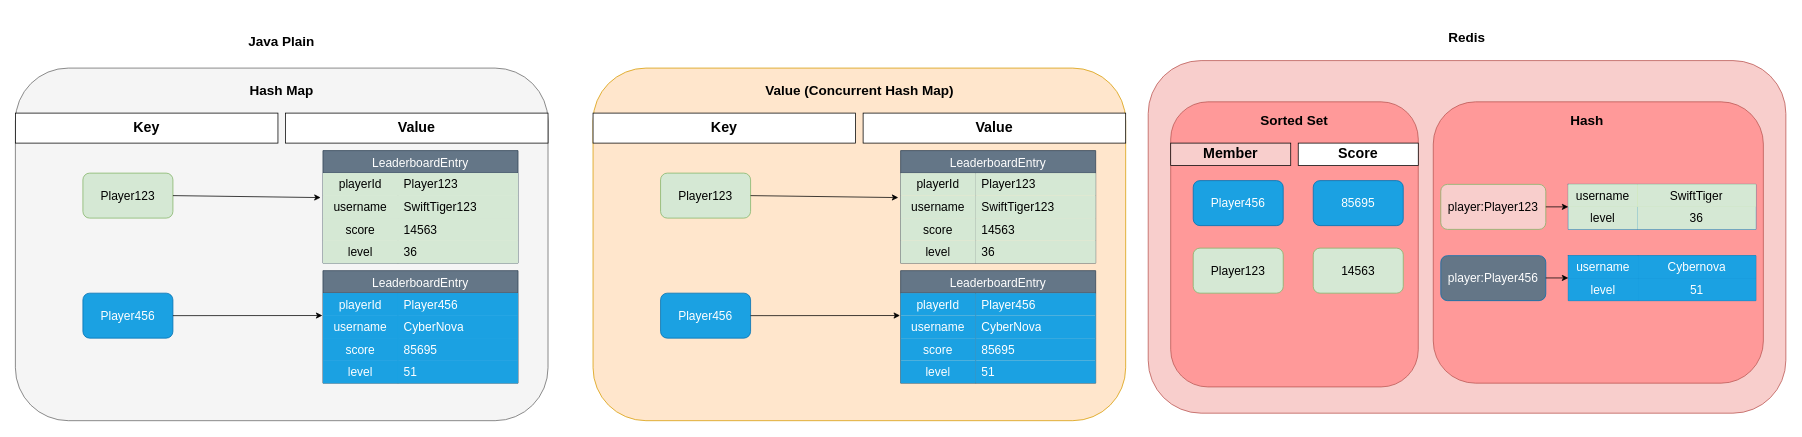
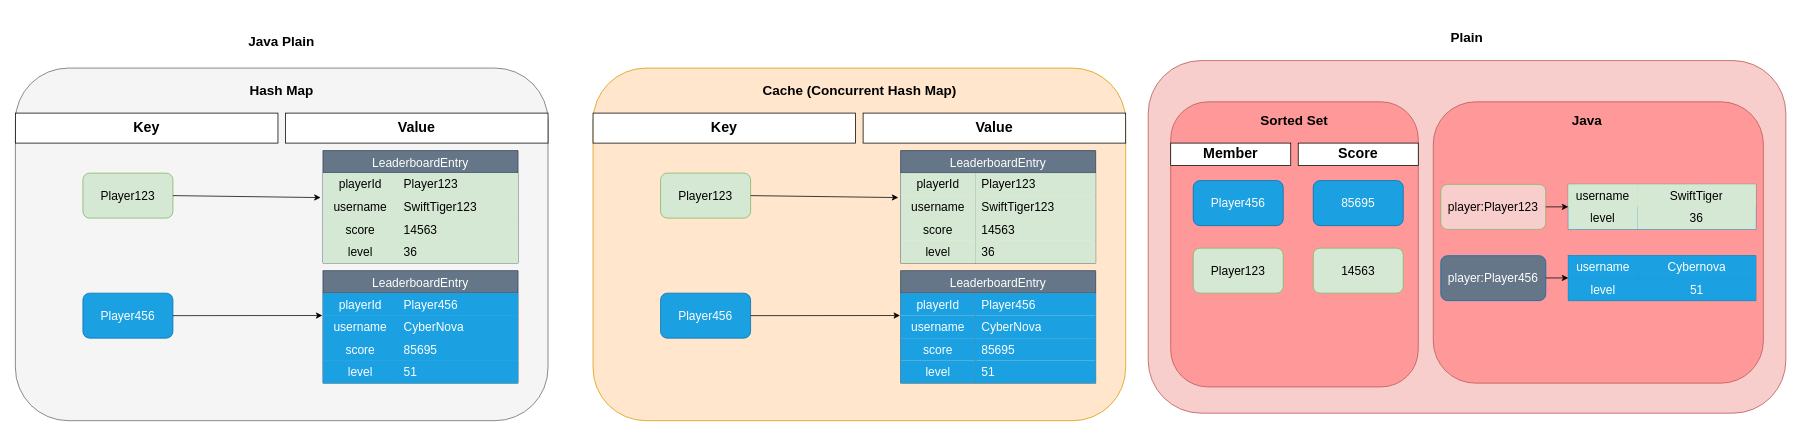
(1467, 38) -> (1467, 38)
(860, 90) -> (860, 90)
(1587, 120) -> (1587, 120)
(1230, 154) -> (1230, 154)
